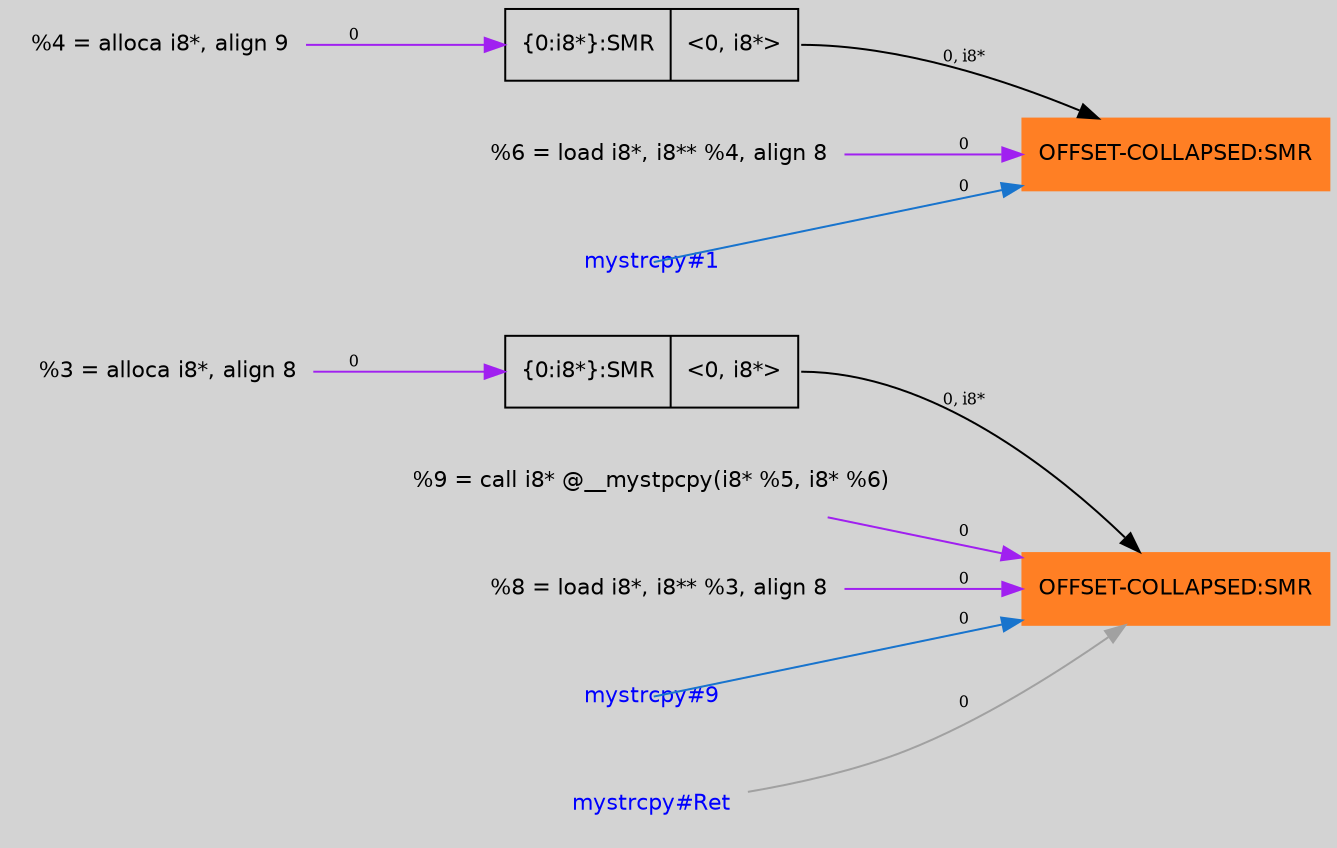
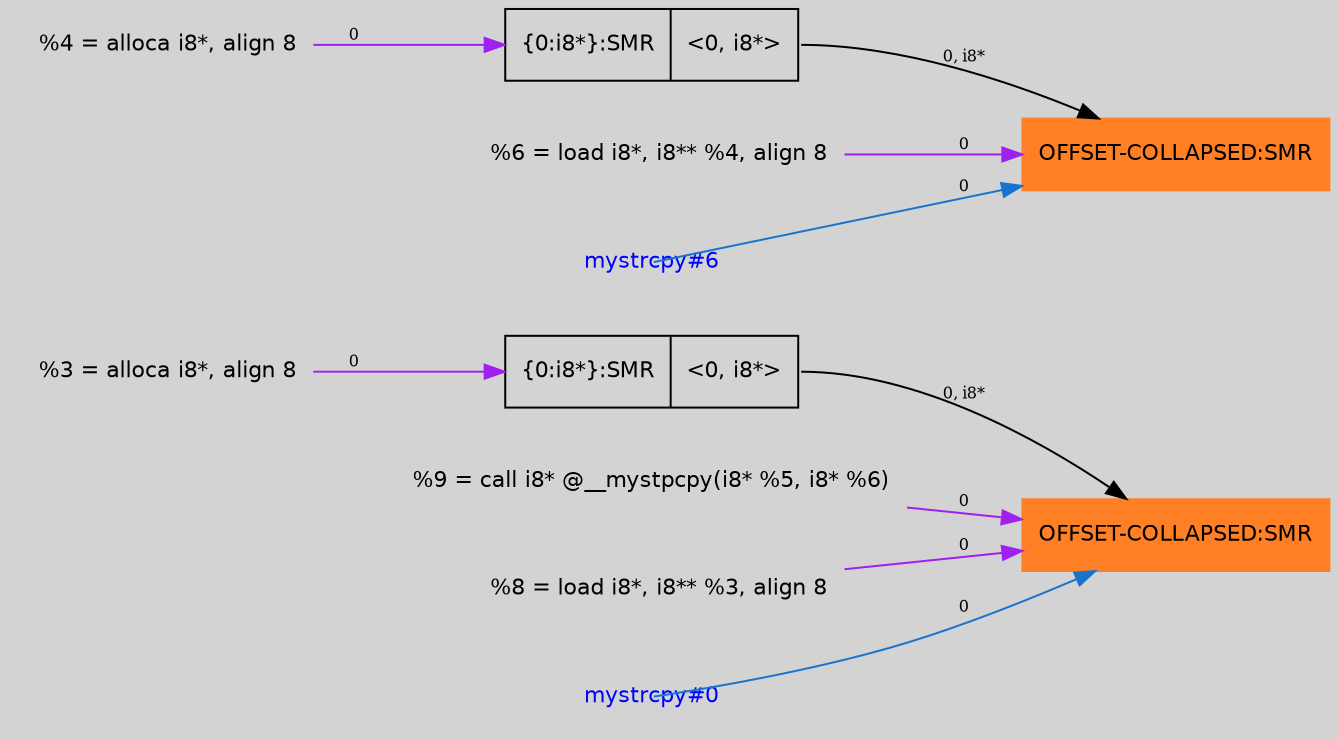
(160, 45) -> (160, 45)
(652, 262) -> (652, 262)
(652, 697) -> (652, 697)
(652, 804) -> none
